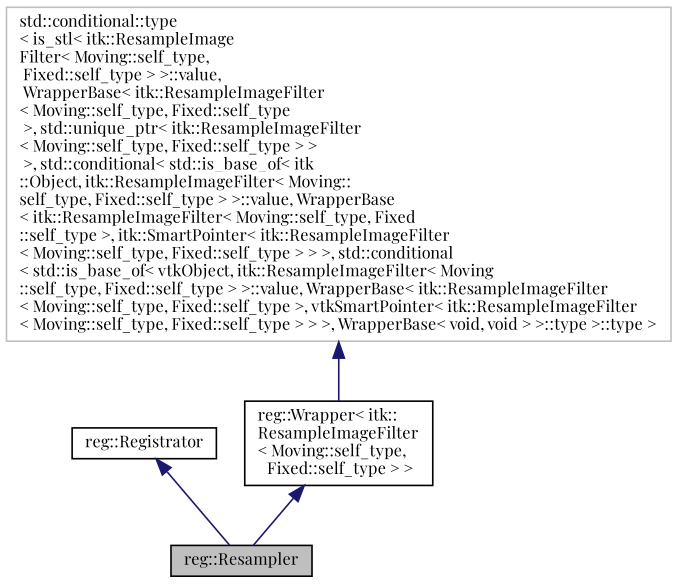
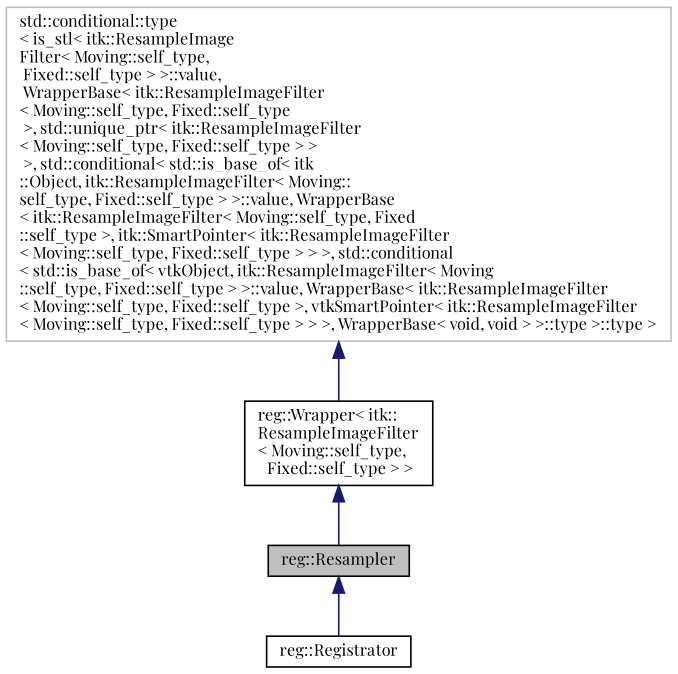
(198, 508) -> (339, 615)
